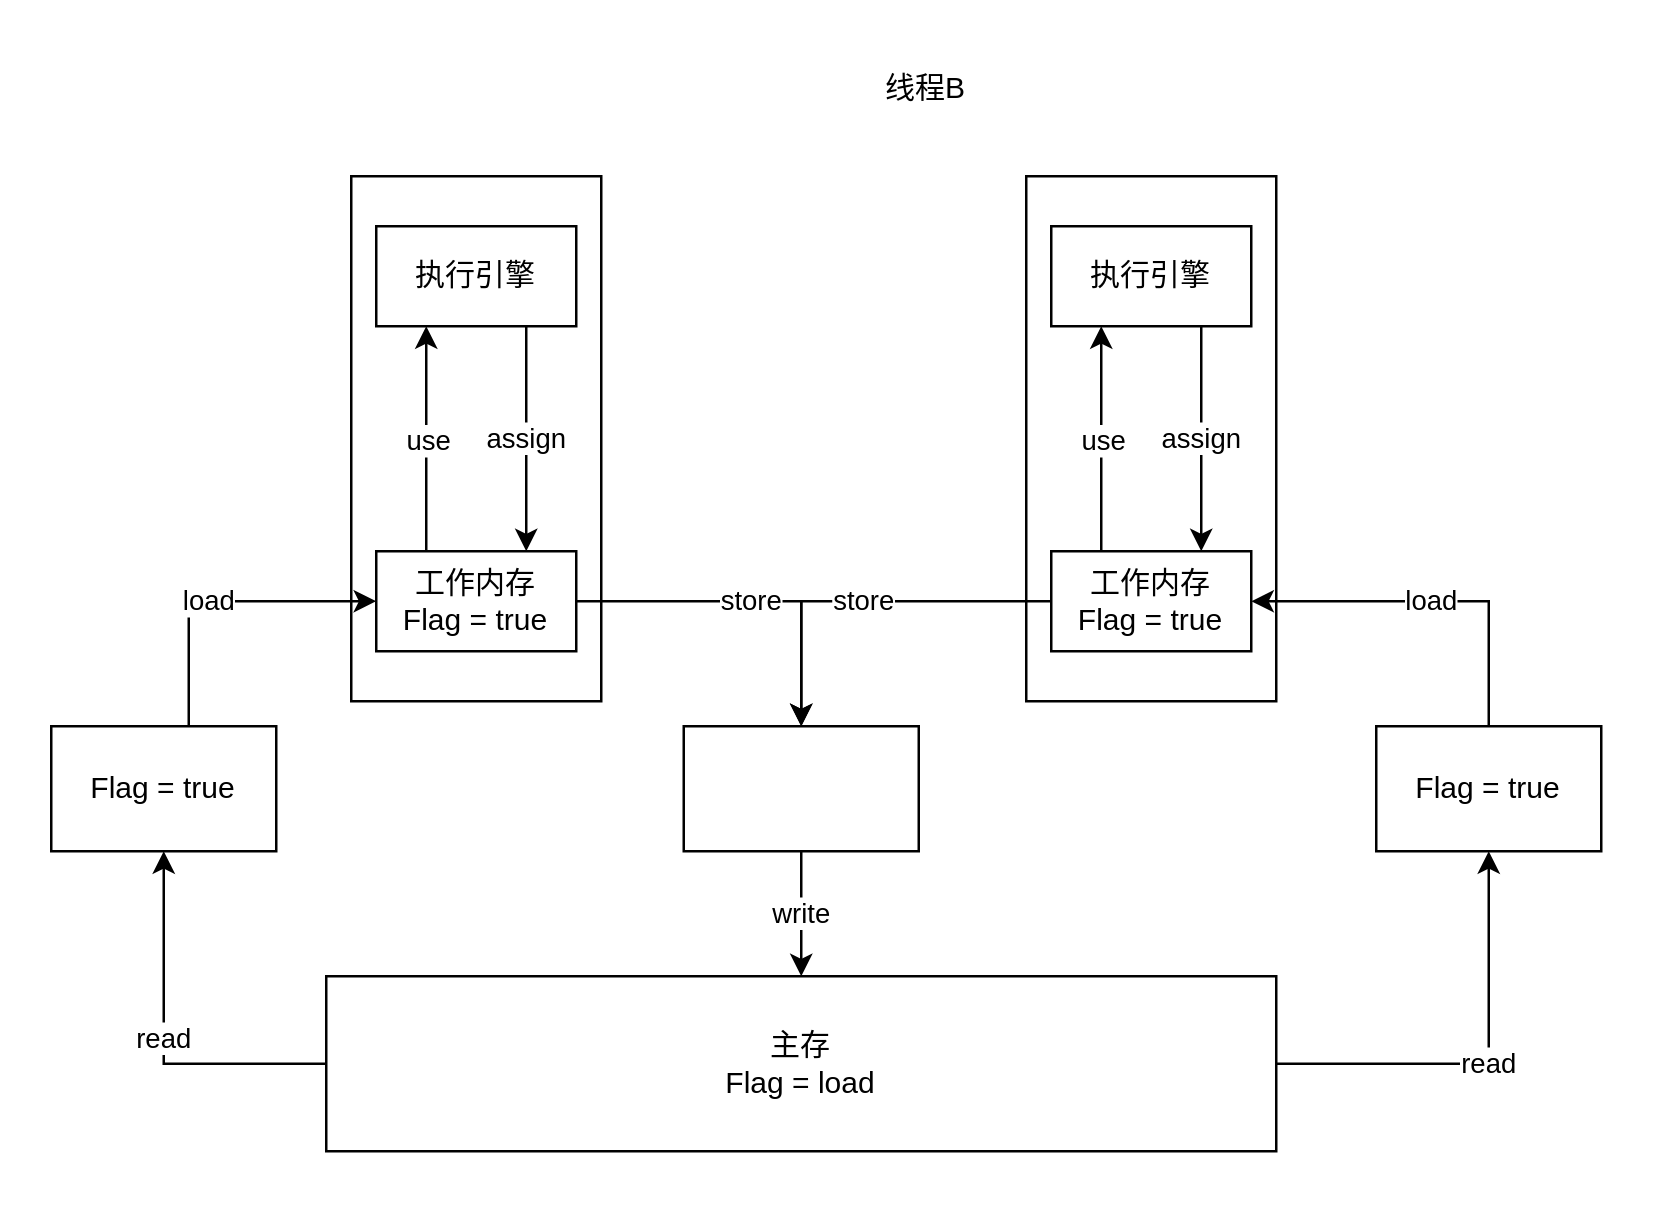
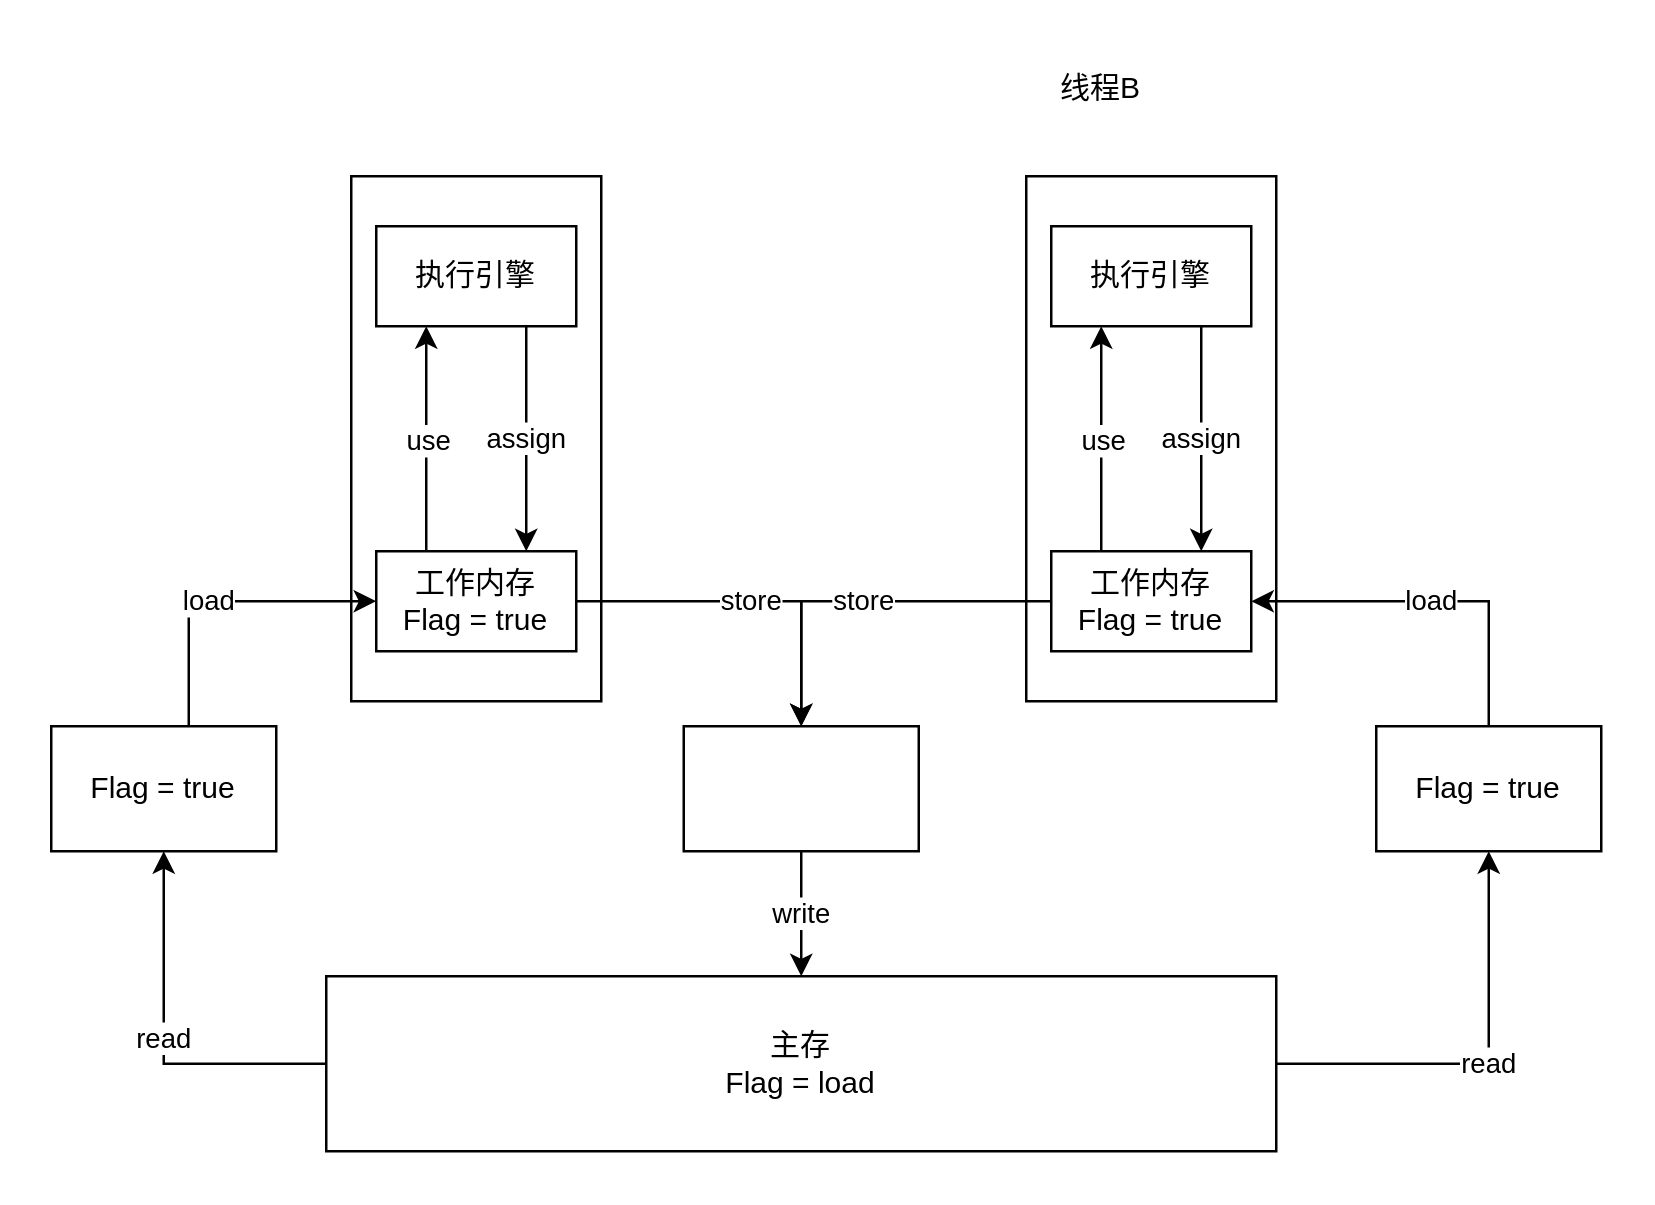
(926, 89) -> (1101, 89)
